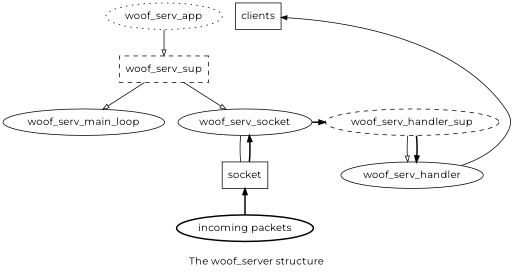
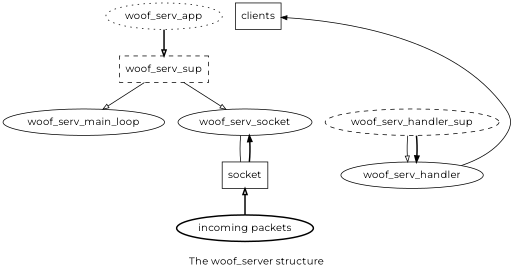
(164, 40) -> (164, 40)
(316, 122) -> none
(245, 205) -> (245, 205)
